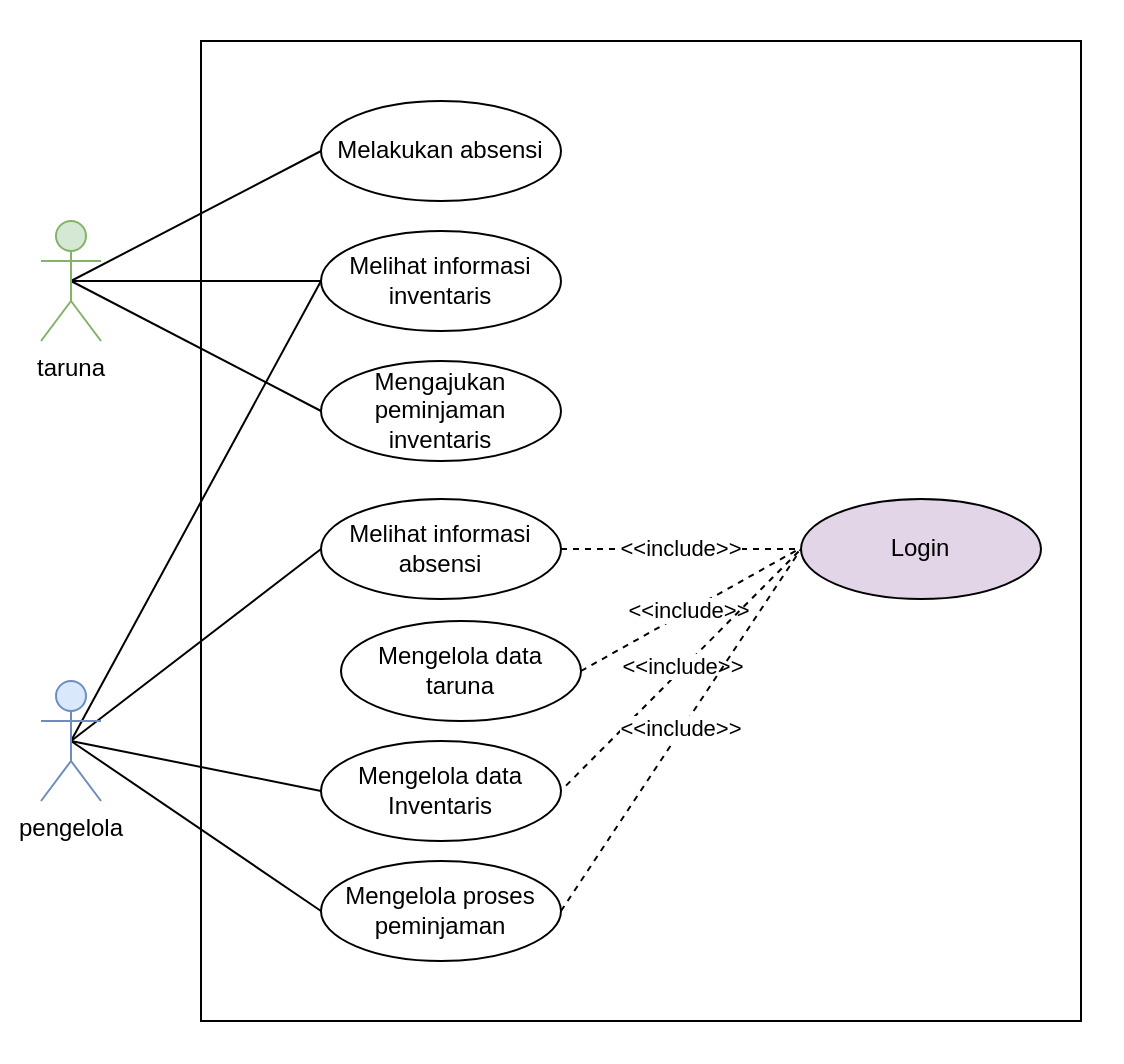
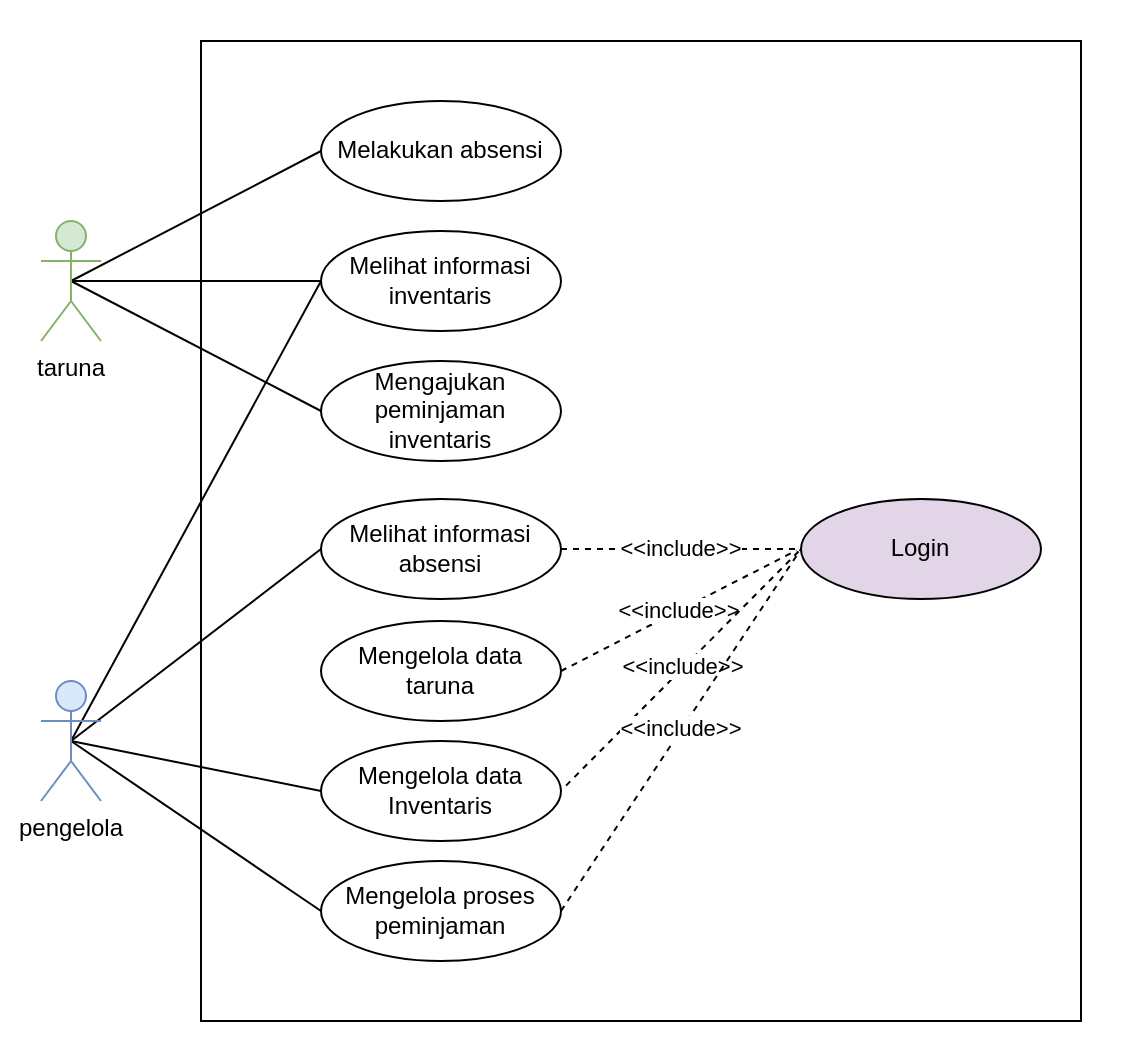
(461, 671) -> (441, 671)
